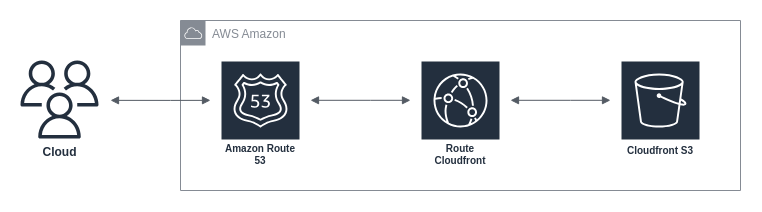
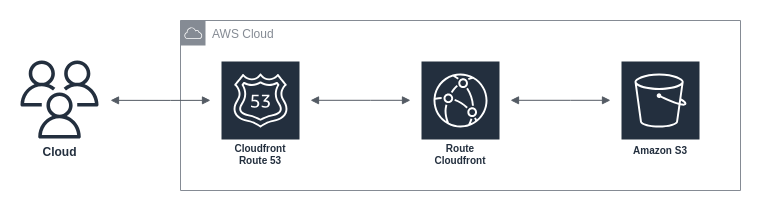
(245, 35) -> (240, 35)
(661, 151) -> (661, 151)
(261, 155) -> (261, 155)
